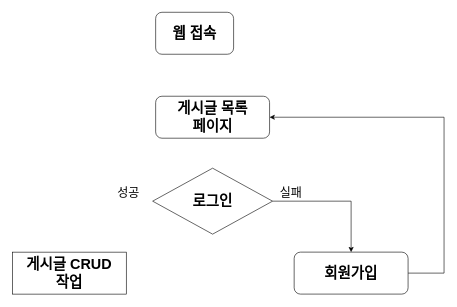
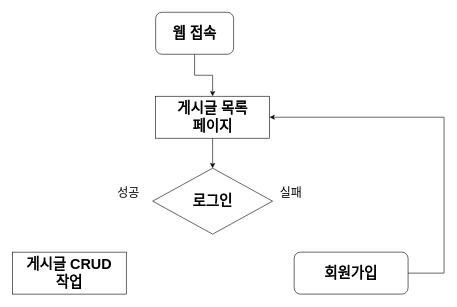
none -> (195, 65)
(213, 117) -> (213, 117)
none -> (213, 151)
(350, 201) -> none
